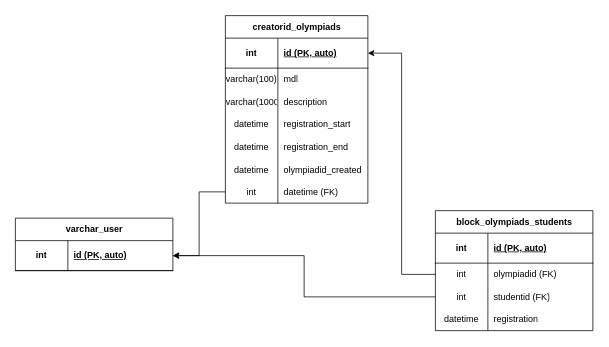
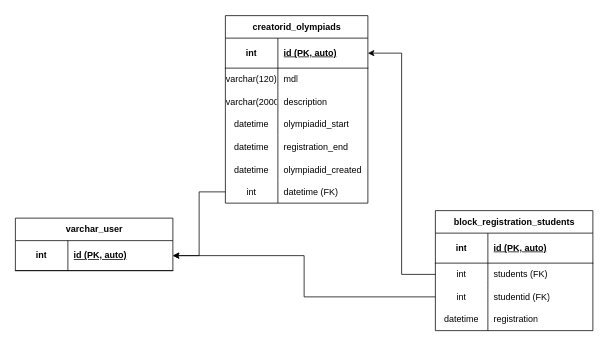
(252, 79) -> (252, 79)
(252, 102) -> (252, 102)
(326, 124) -> (321, 124)
(515, 222) -> (515, 222)
(527, 274) -> (525, 274)
